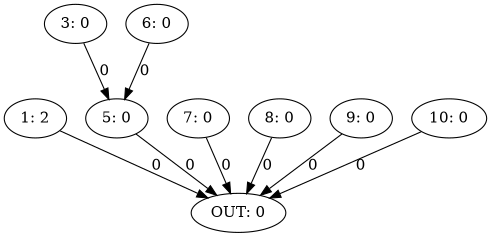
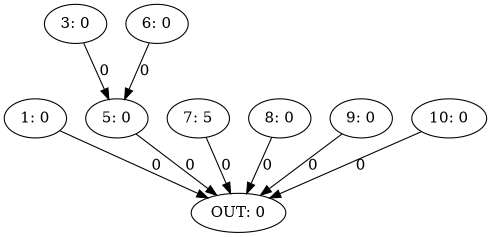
(35, 118) -> (35, 118)
(198, 118) -> (198, 118)
